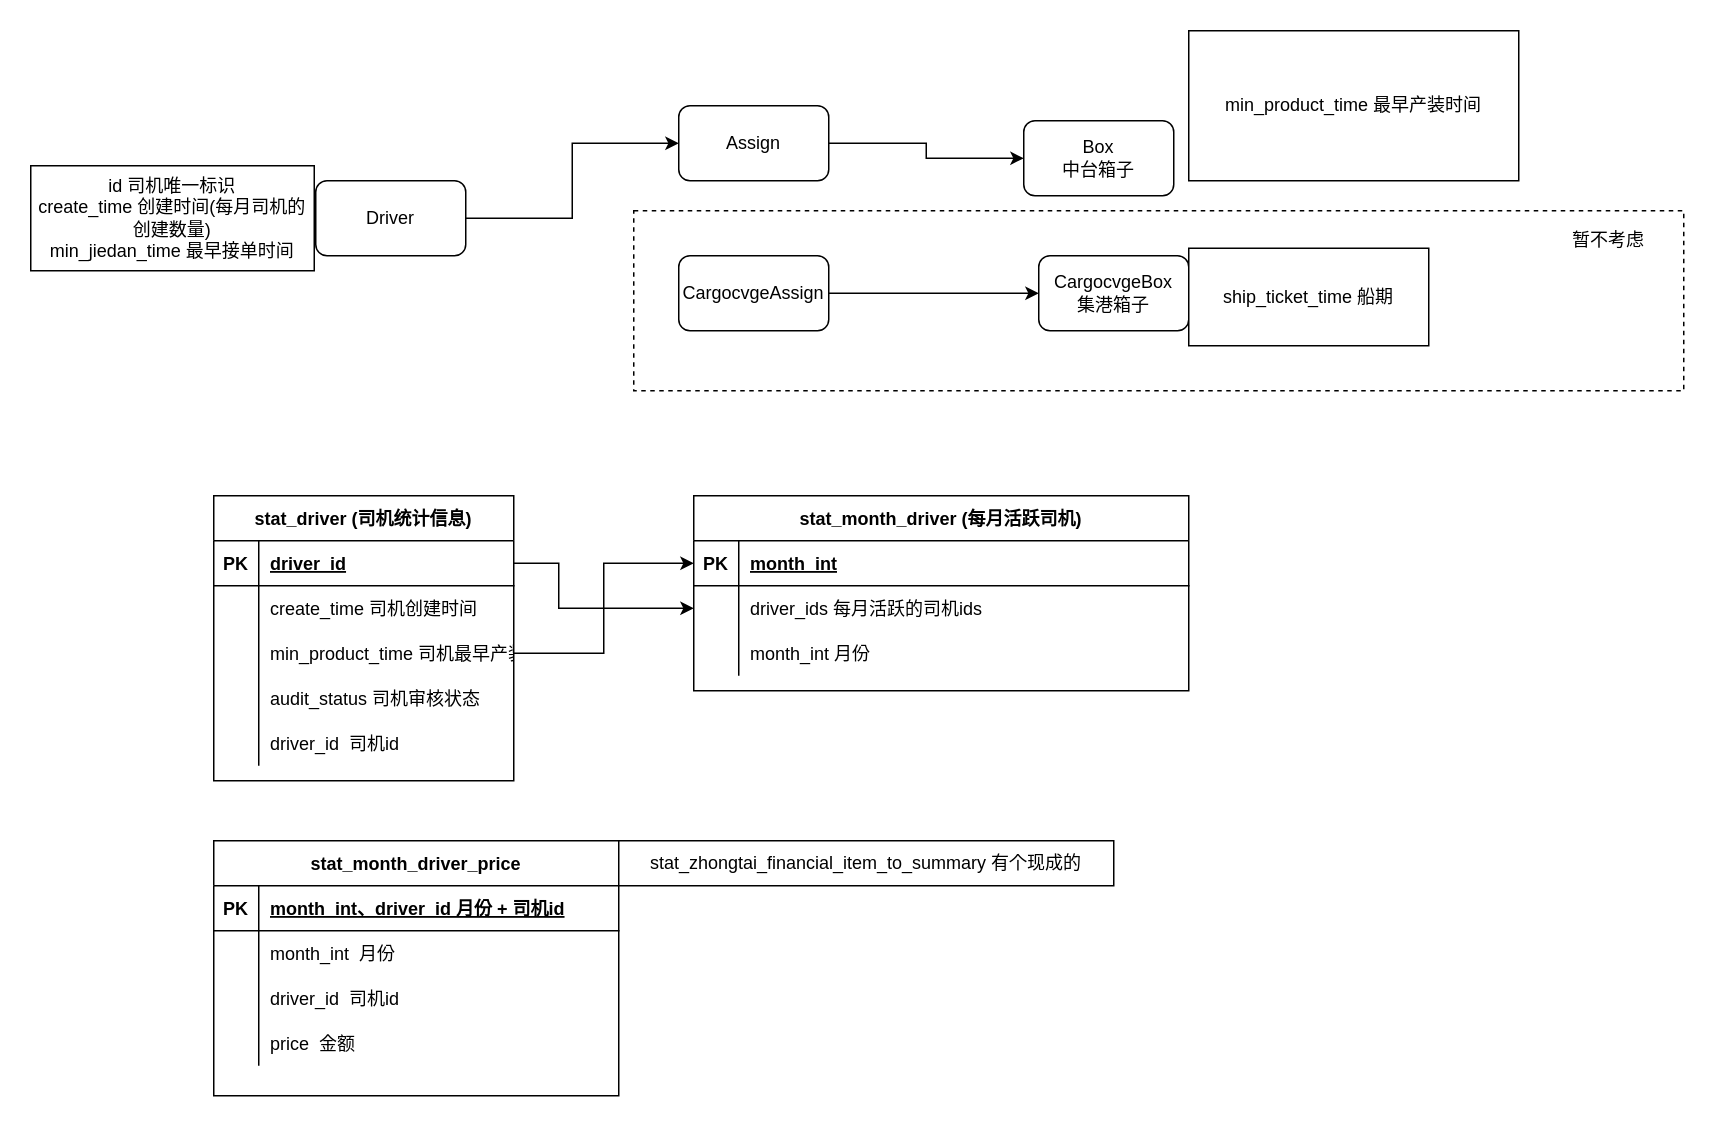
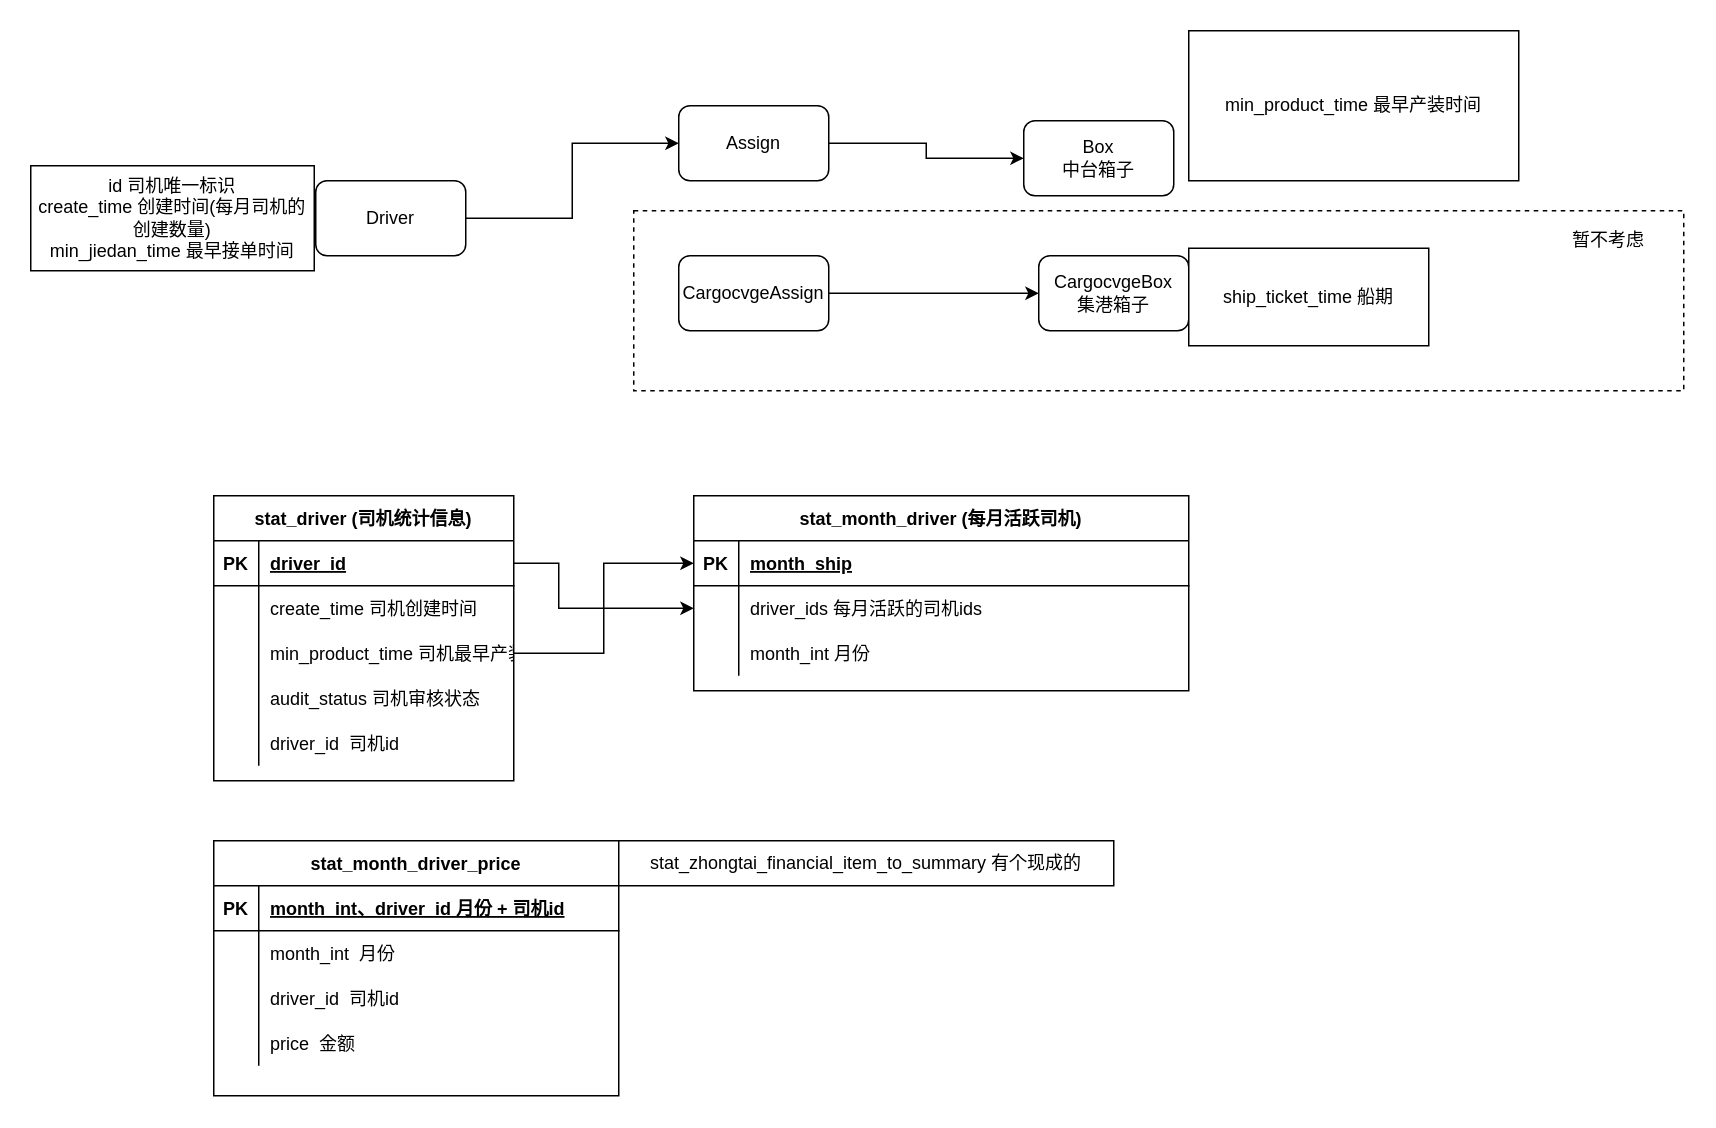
(793, 564) -> (798, 564)
